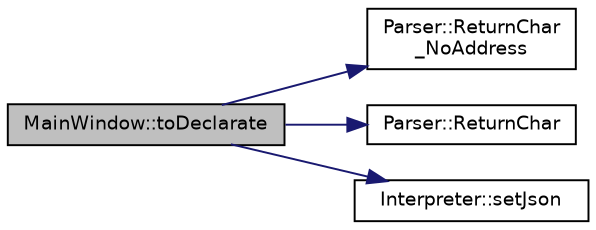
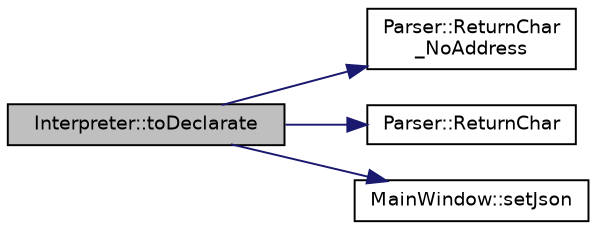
(146, 125) -> (146, 125)
(472, 201) -> (472, 201)
